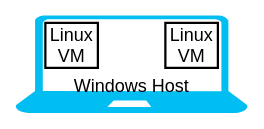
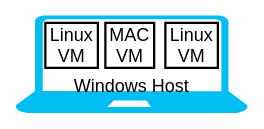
none -> (130, 45)
